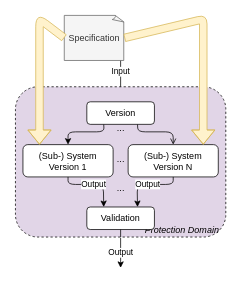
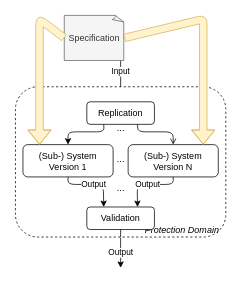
(120, 113) -> (120, 113)
(120, 162) -> (120, 162)
